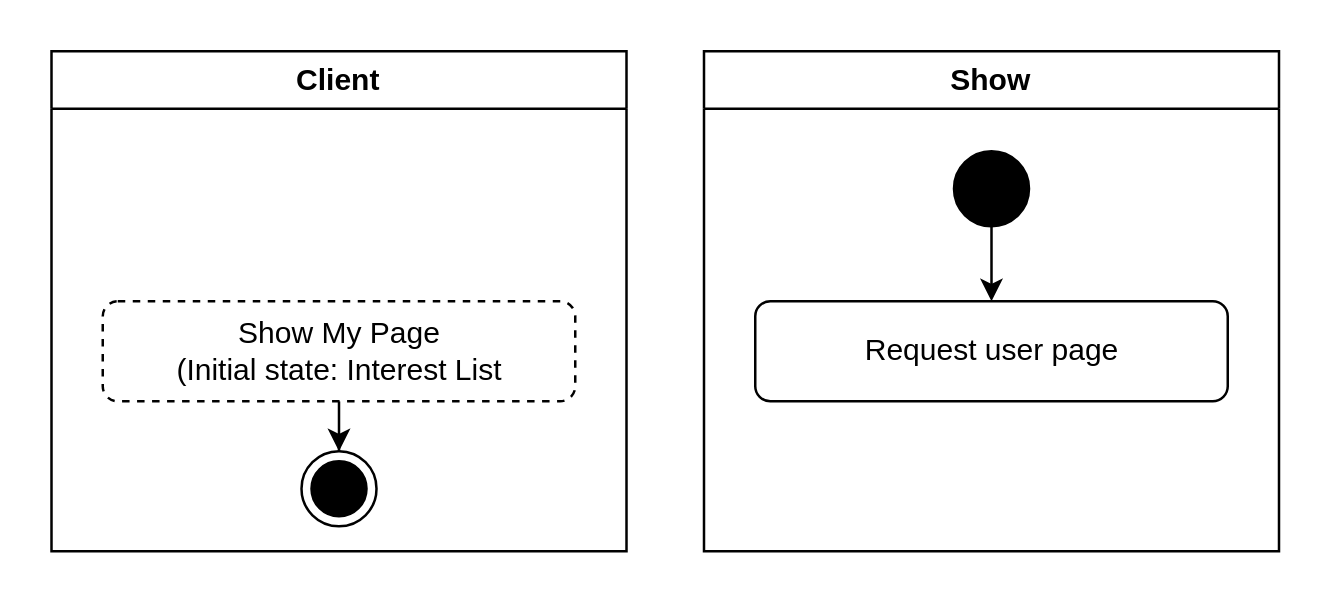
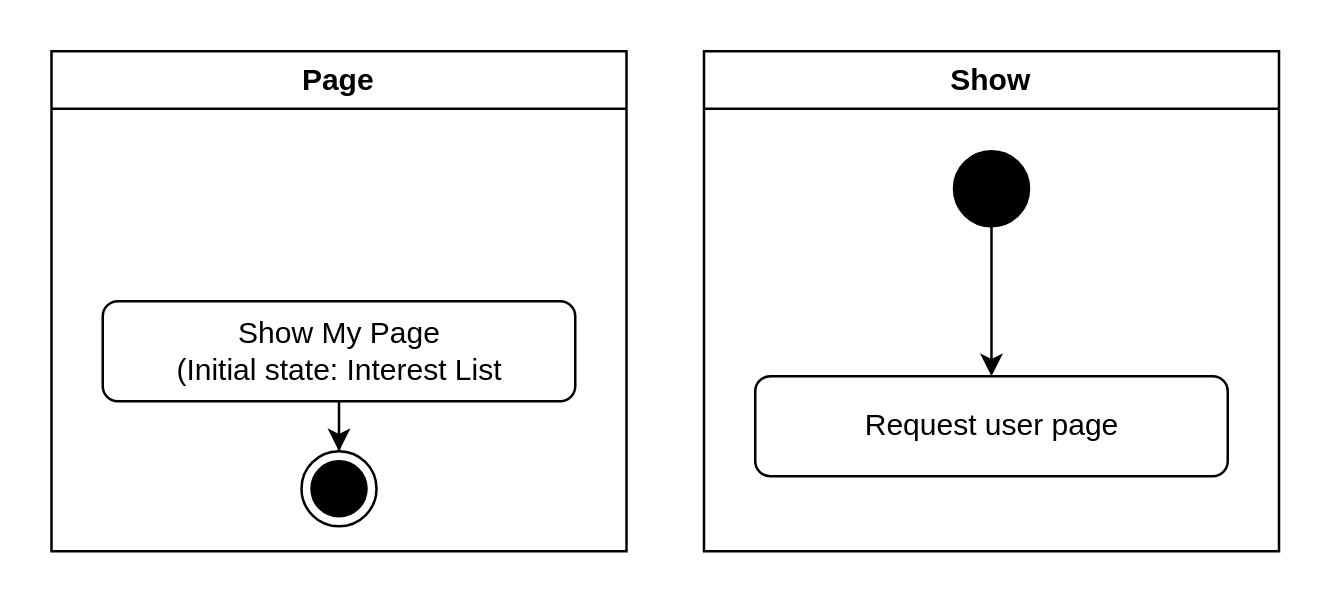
(339, 81) -> (339, 81)
(339, 351) -> (339, 351)
(991, 351) -> (991, 426)
